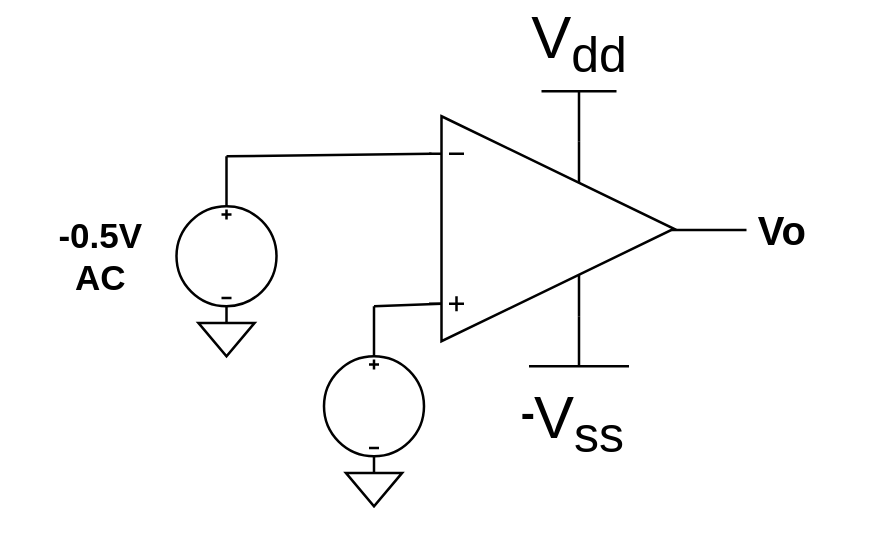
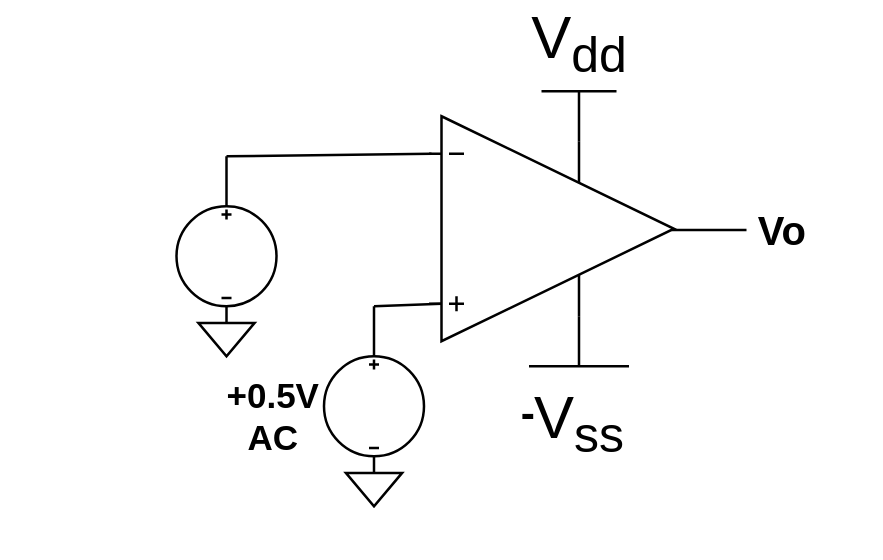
(101, 256) -> none
none -> (274, 416)
